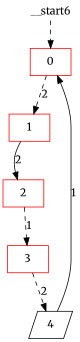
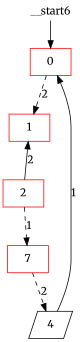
(51, 31) -> (51, 31)
(15, 156) -> (26, 164)
(28, 259) -> (28, 259)
